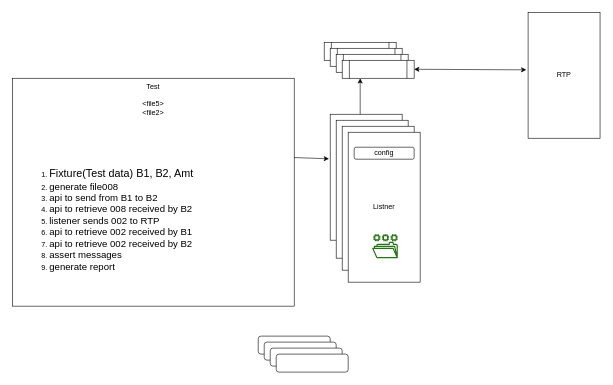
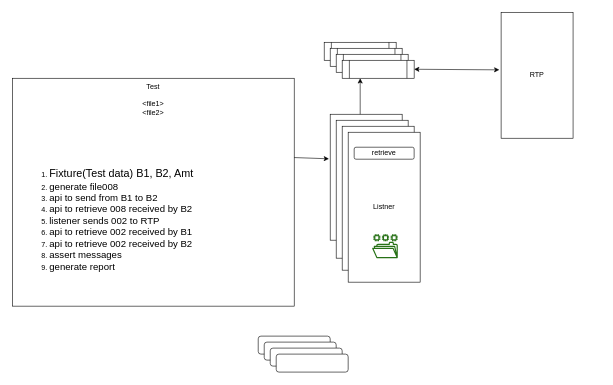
(564, 75) -> (537, 75)
(153, 95) -> (153, 95)
(384, 153) -> (384, 153)
